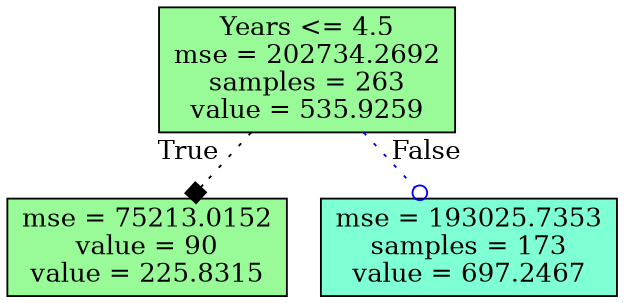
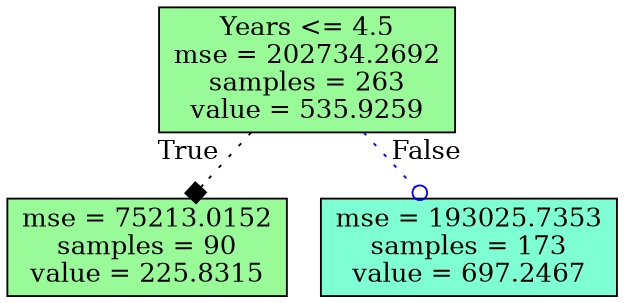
(147, 247) -> (147, 247)
